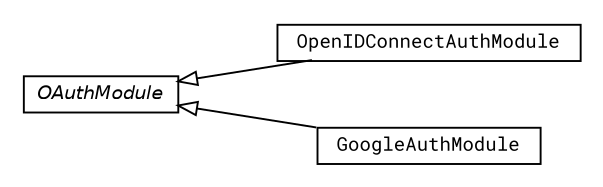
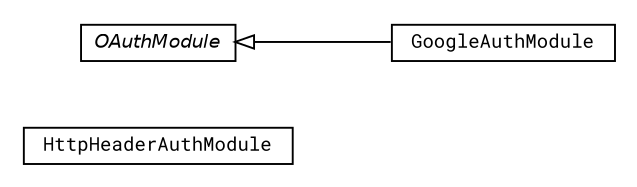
(428, 42) -> none
none -> (157, 145)
